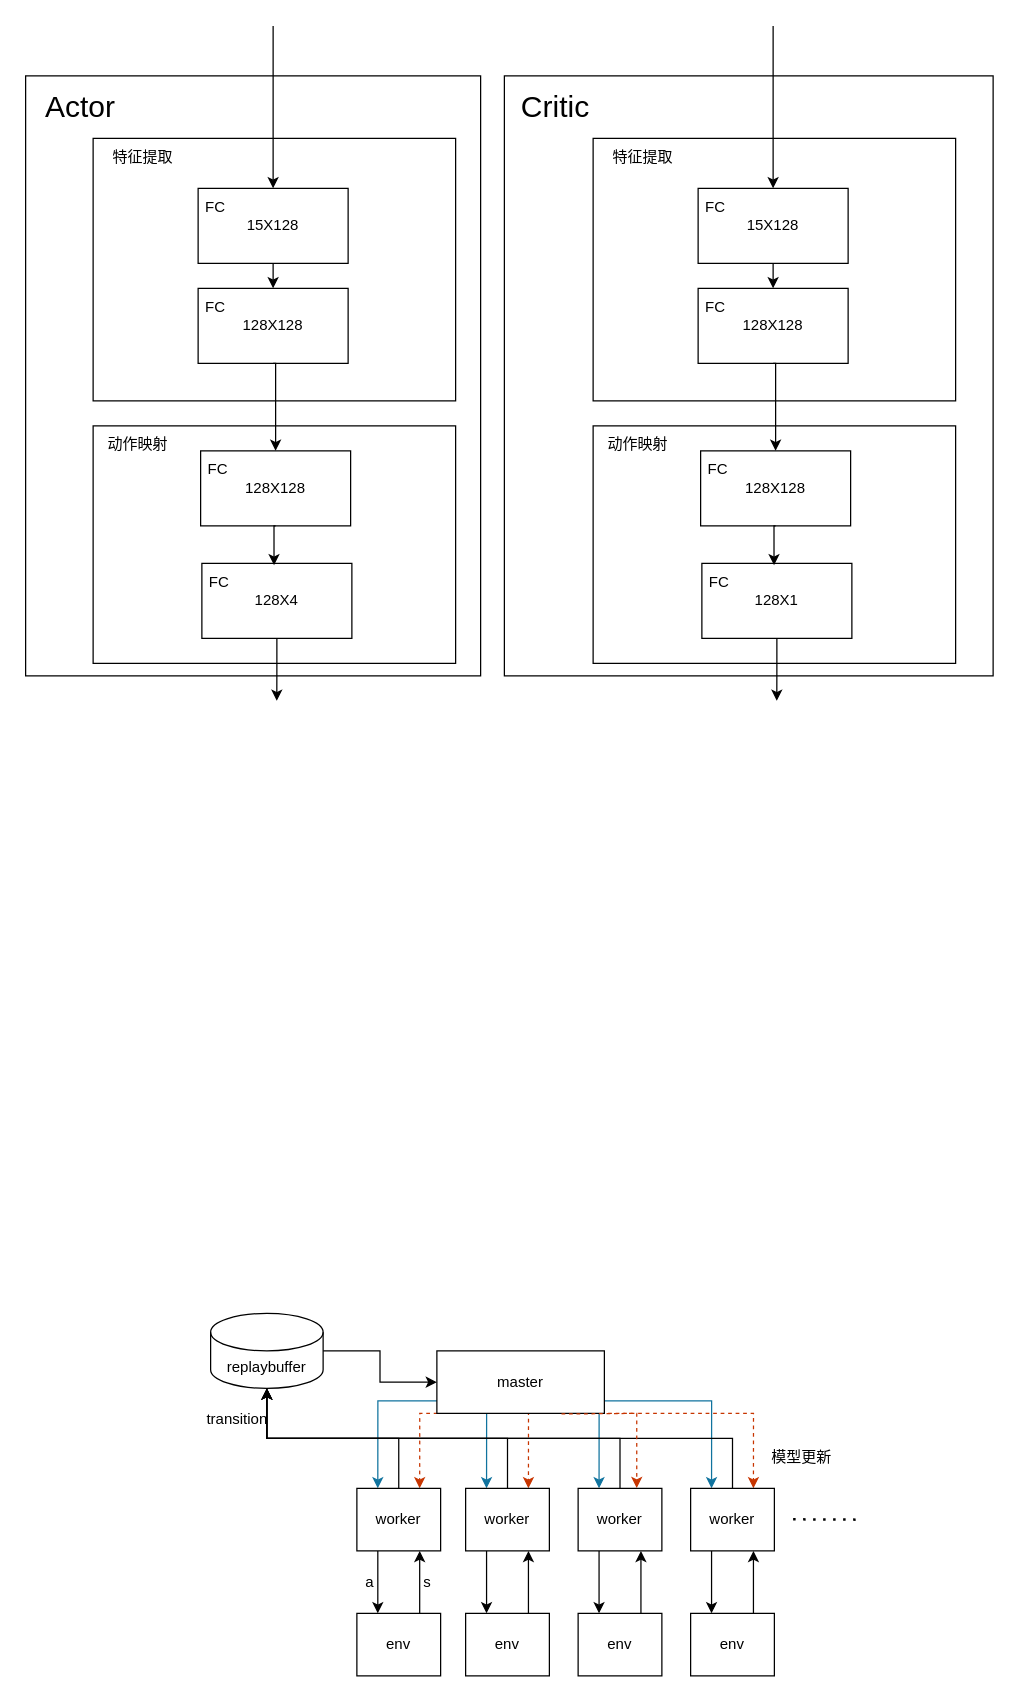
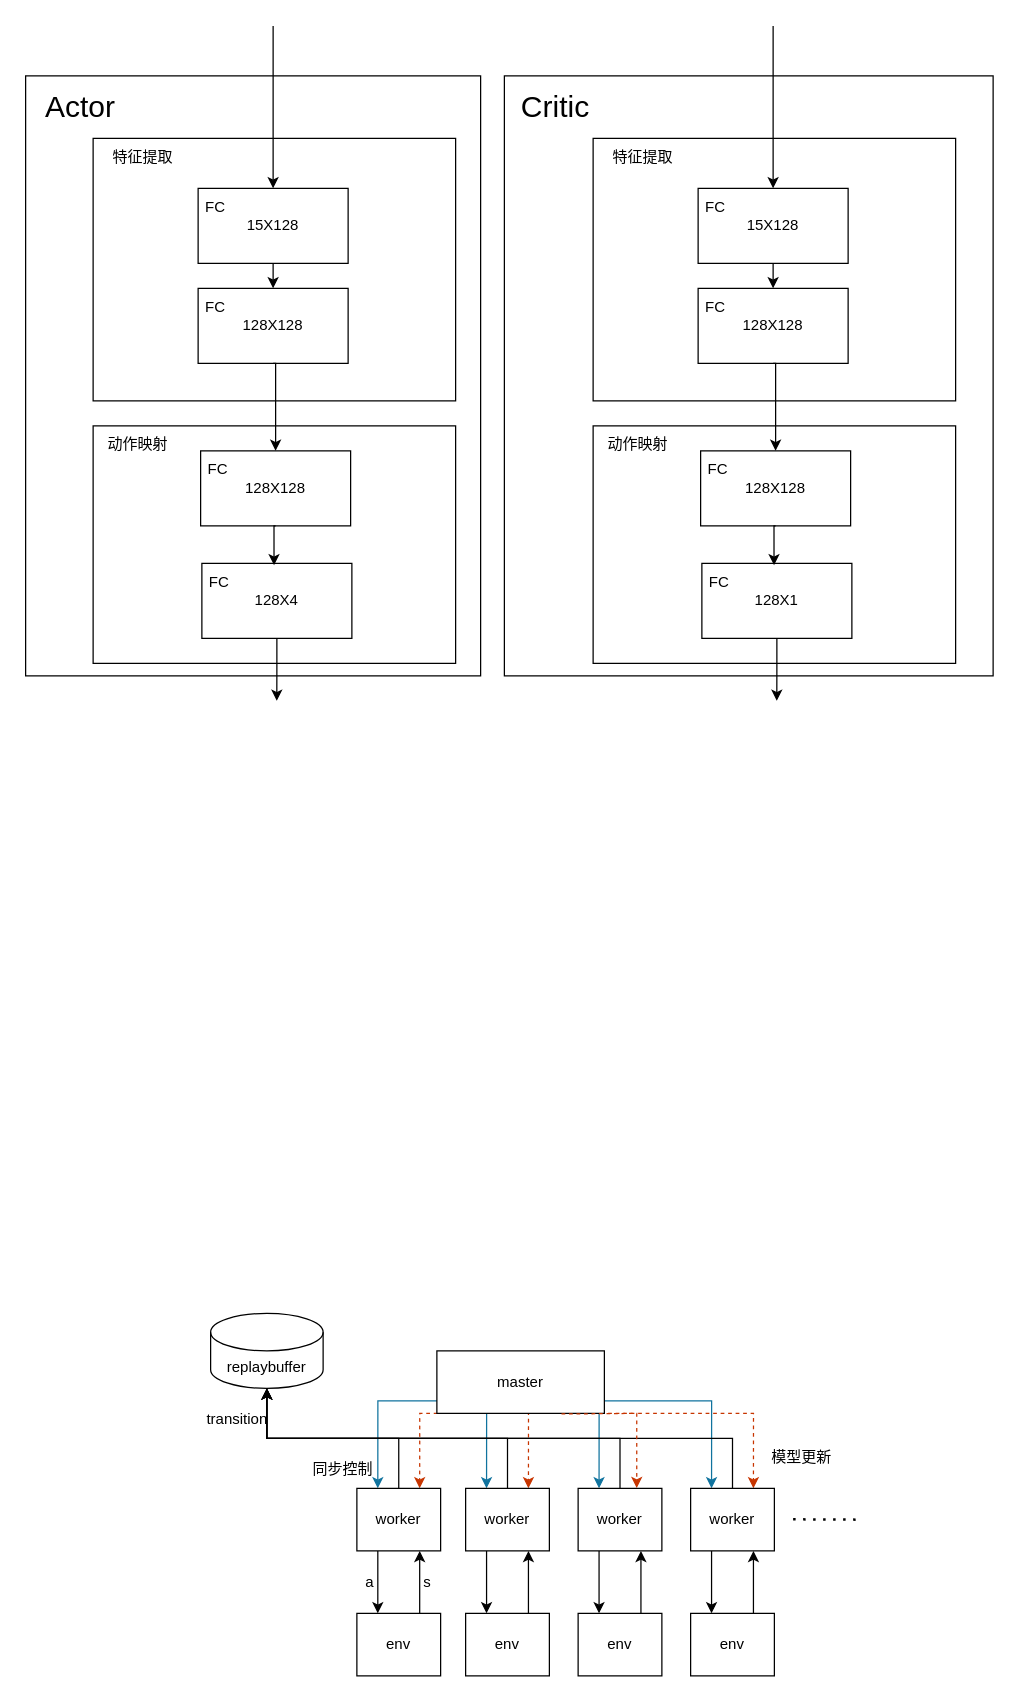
(380, 1362) -> none
none -> (343, 1469)
